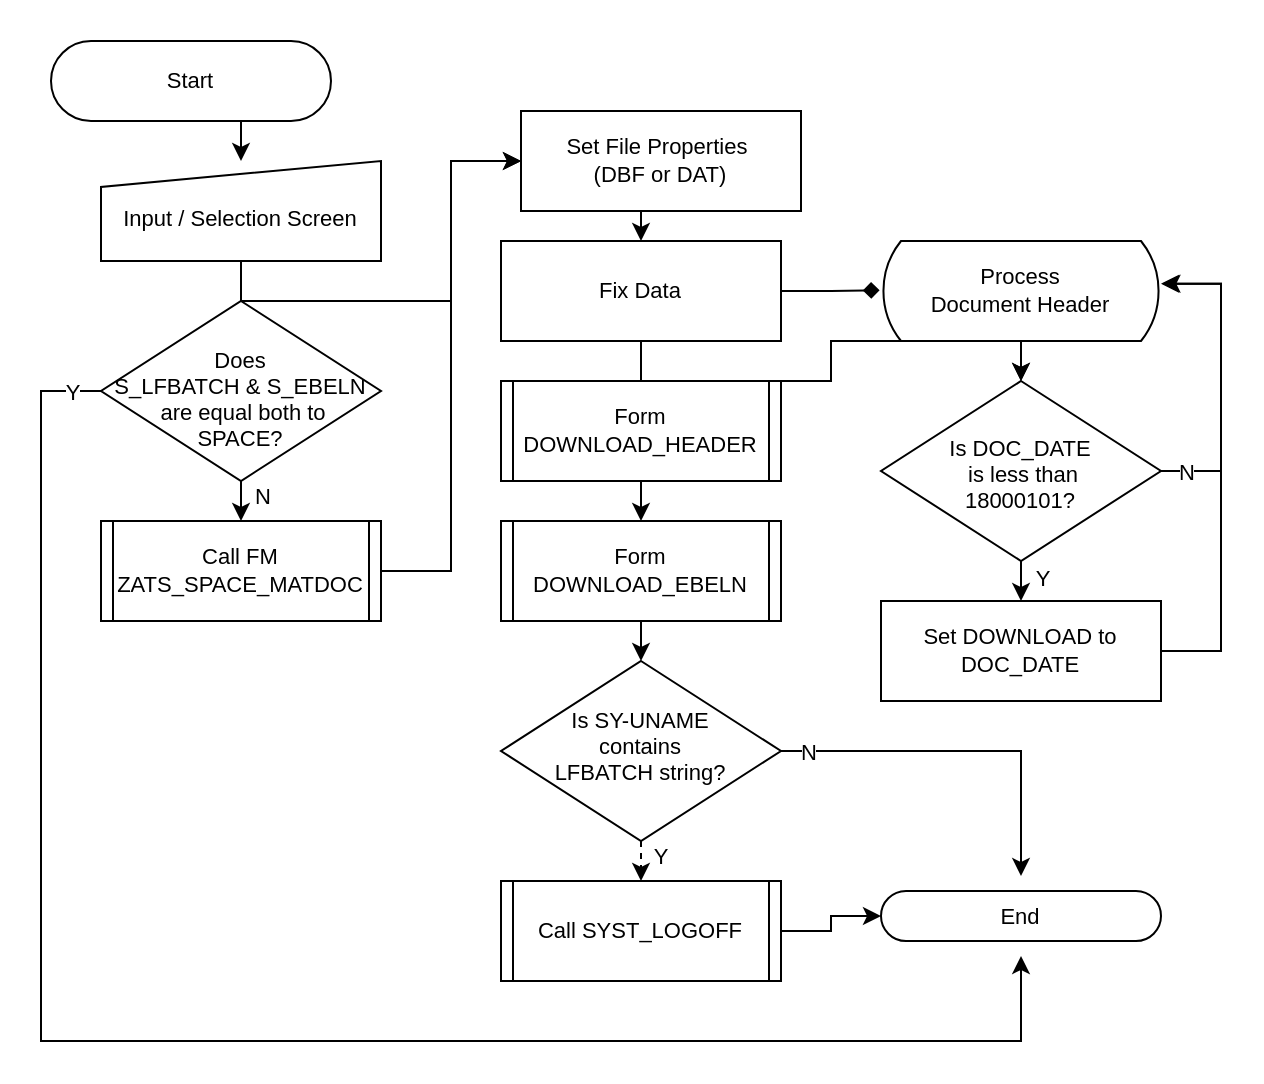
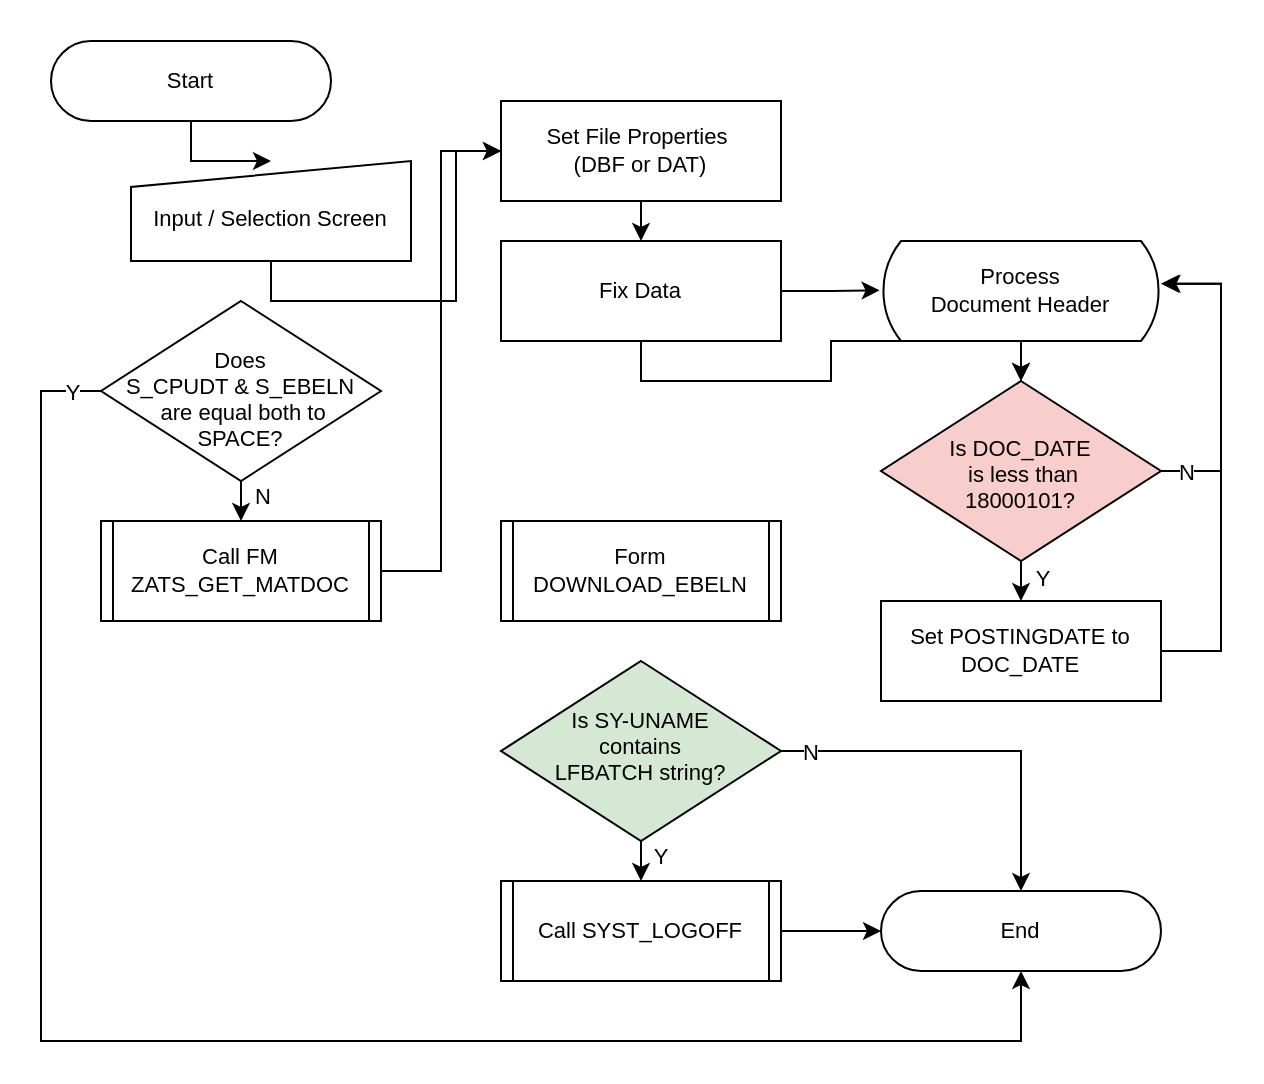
(661, 161) -> (641, 151)
(241, 211) -> (271, 211)
(863, 291) -> (864, 291)
(241, 387) -> (241, 387)
(641, 431) -> none
(1021, 471) -> (1021, 471)
(641, 494) -> none
(241, 571) -> (241, 571)
(641, 634) -> none
(1021, 651) -> (1021, 651)
(641, 751) -> (641, 751)
(641, 854) -> (641, 854)
(1021, 916) -> (1021, 931)
